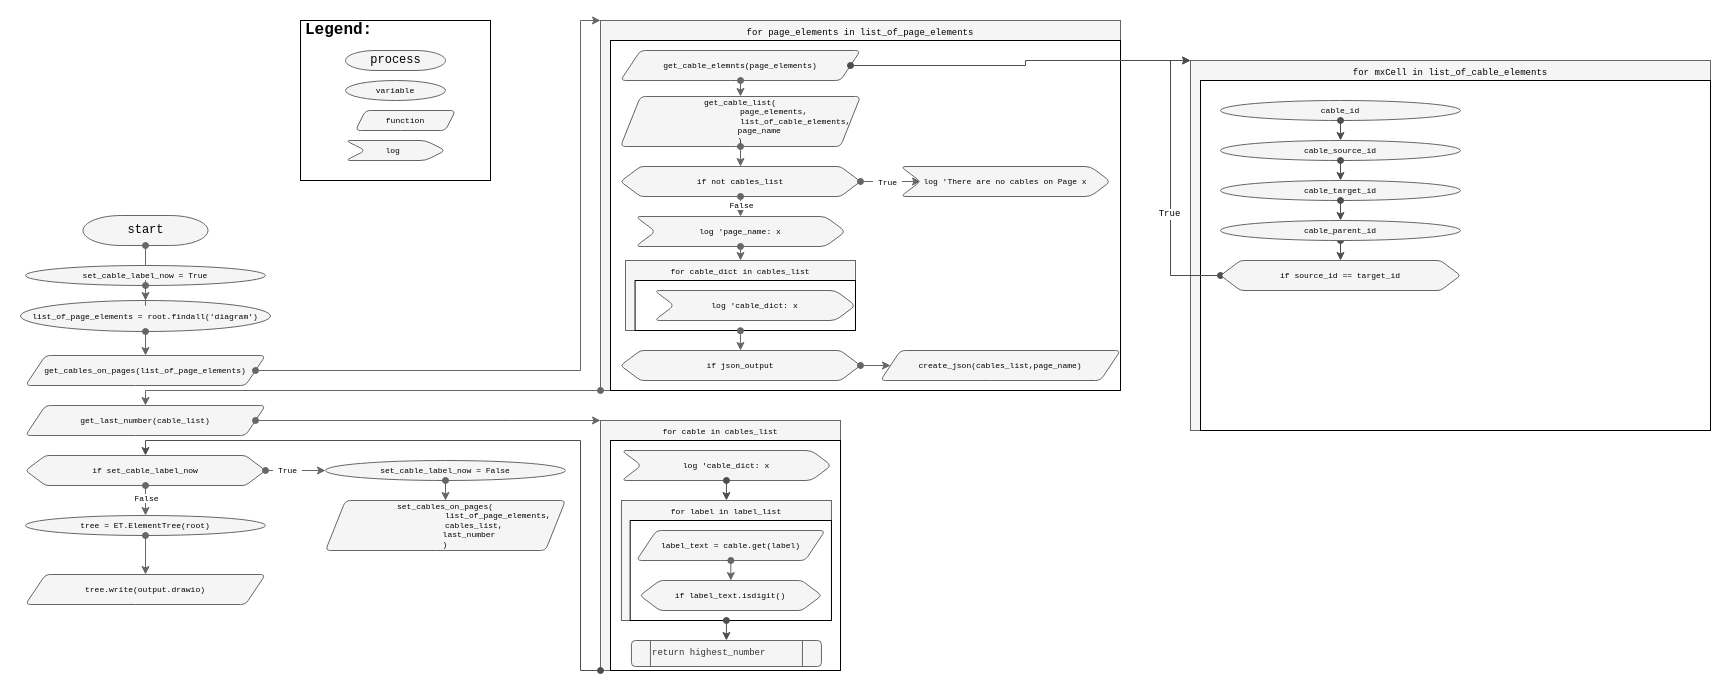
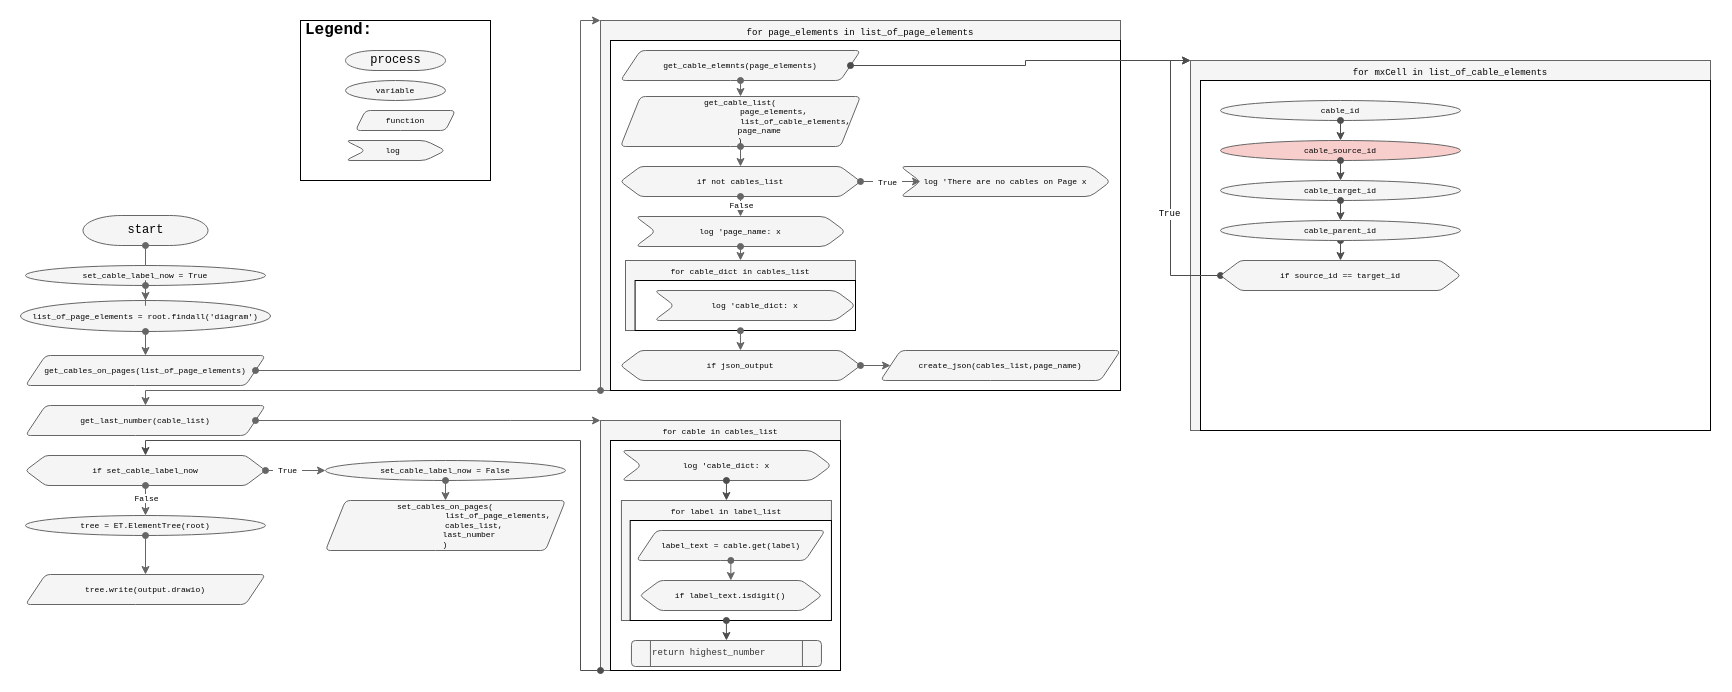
(1341, 151) -> (1341, 151)
